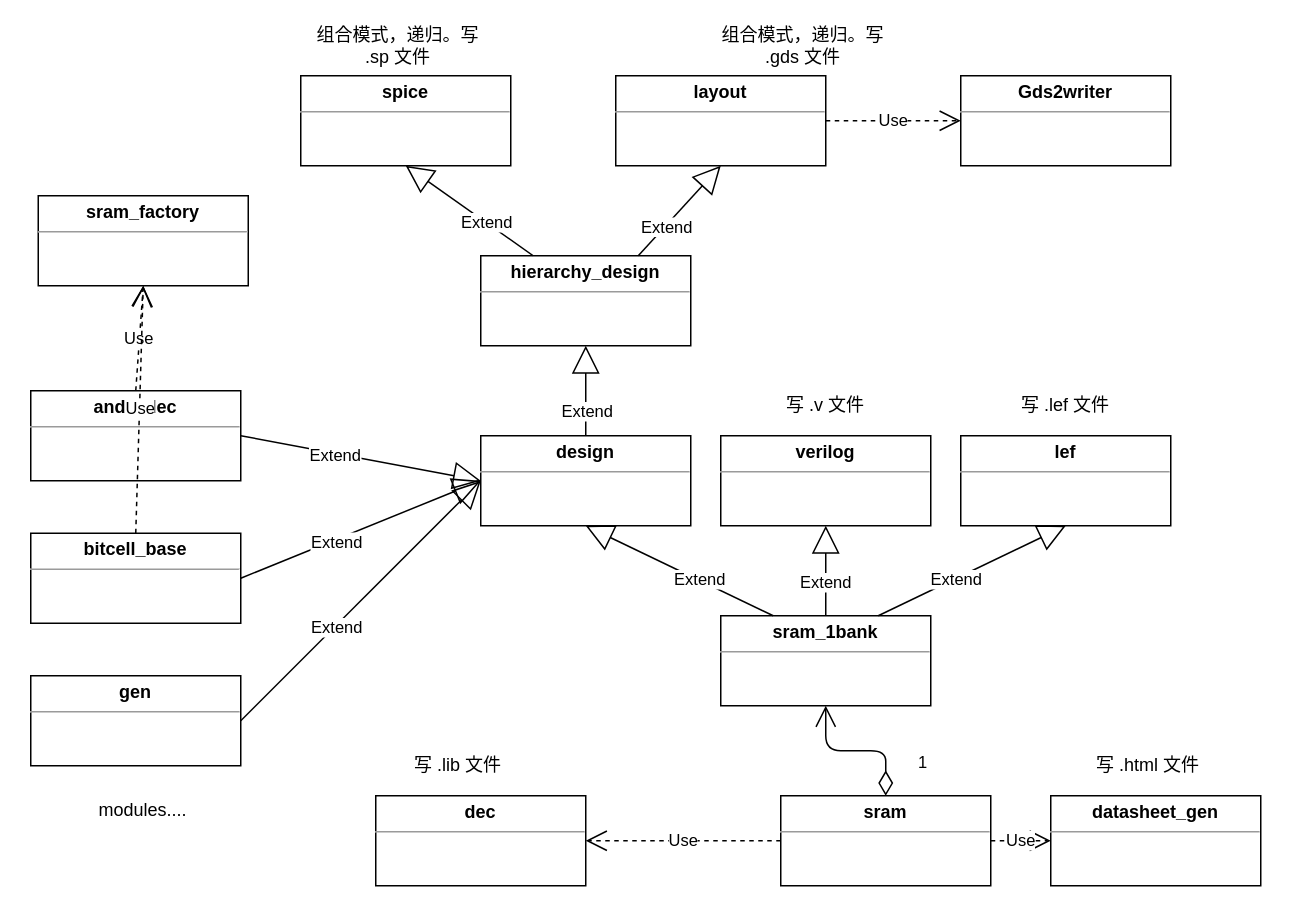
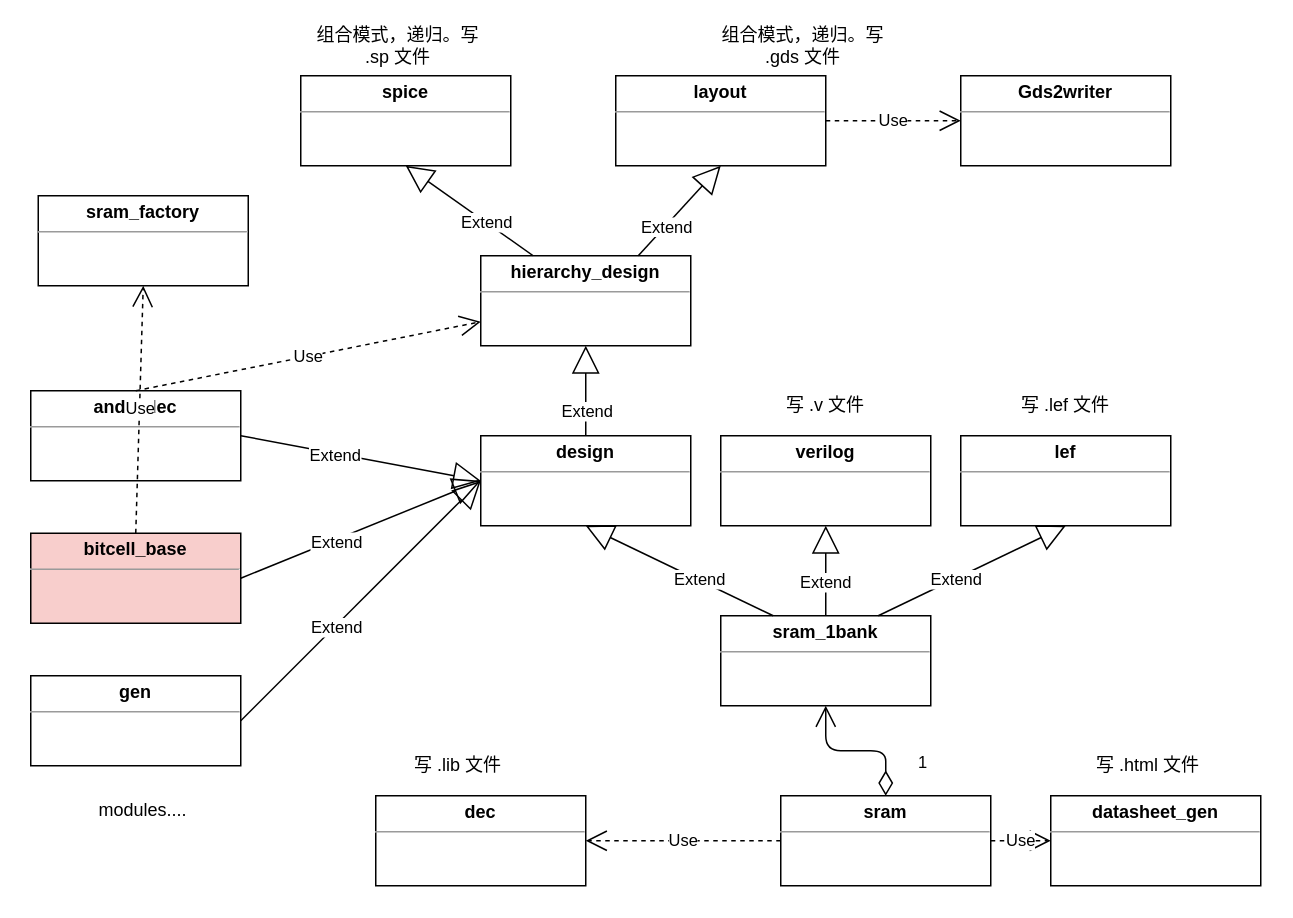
(137, 372) -> (307, 357)
(136, 578) -> (136, 578)
